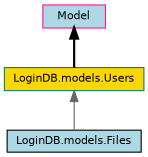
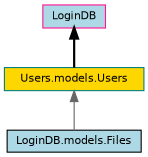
(74, 16) -> (74, 16)
(74, 79) -> (74, 79)
